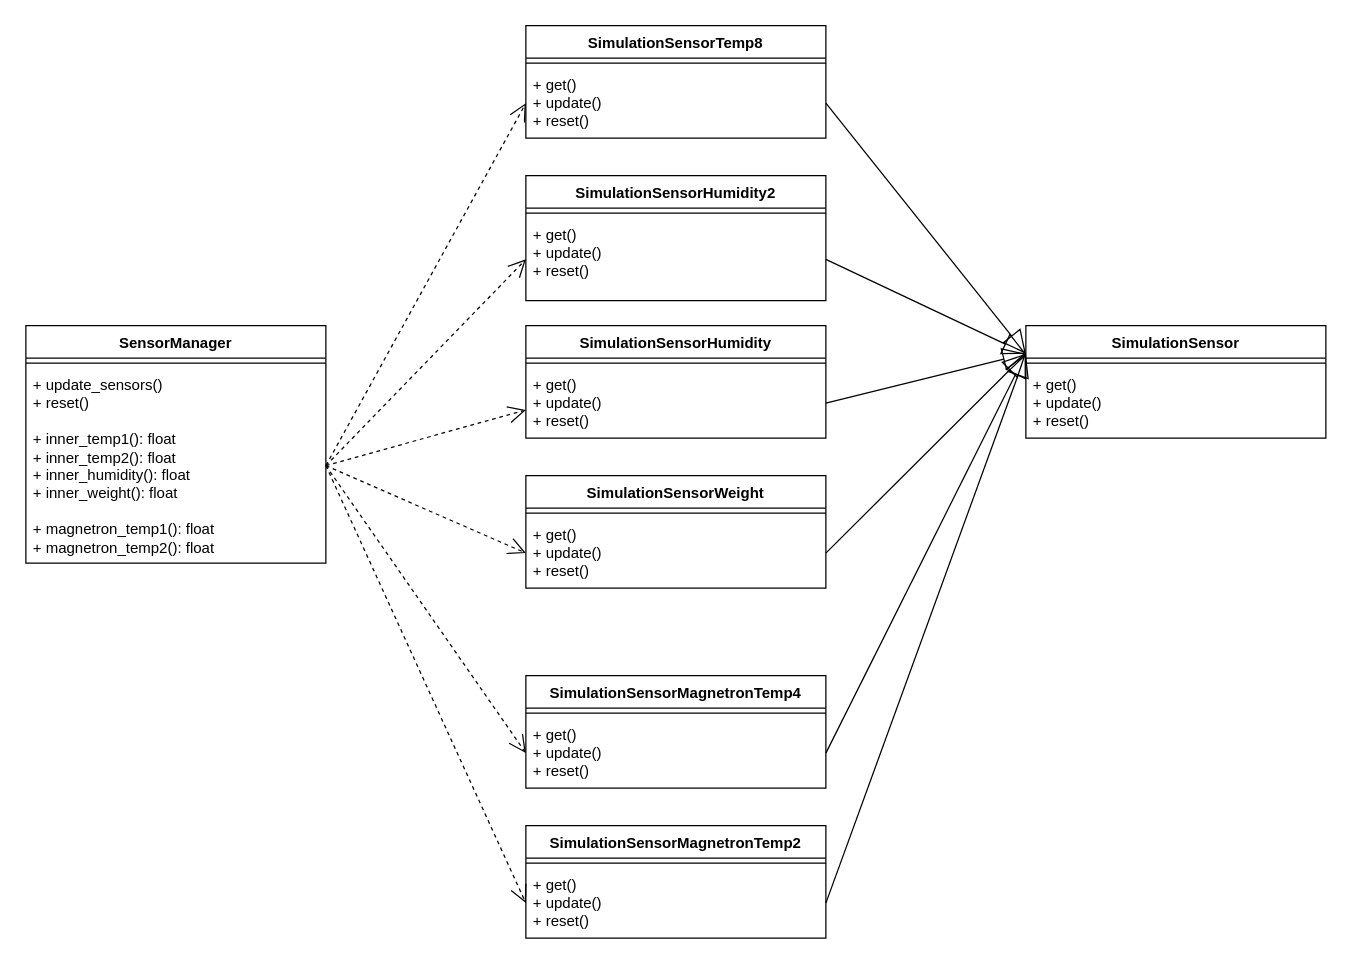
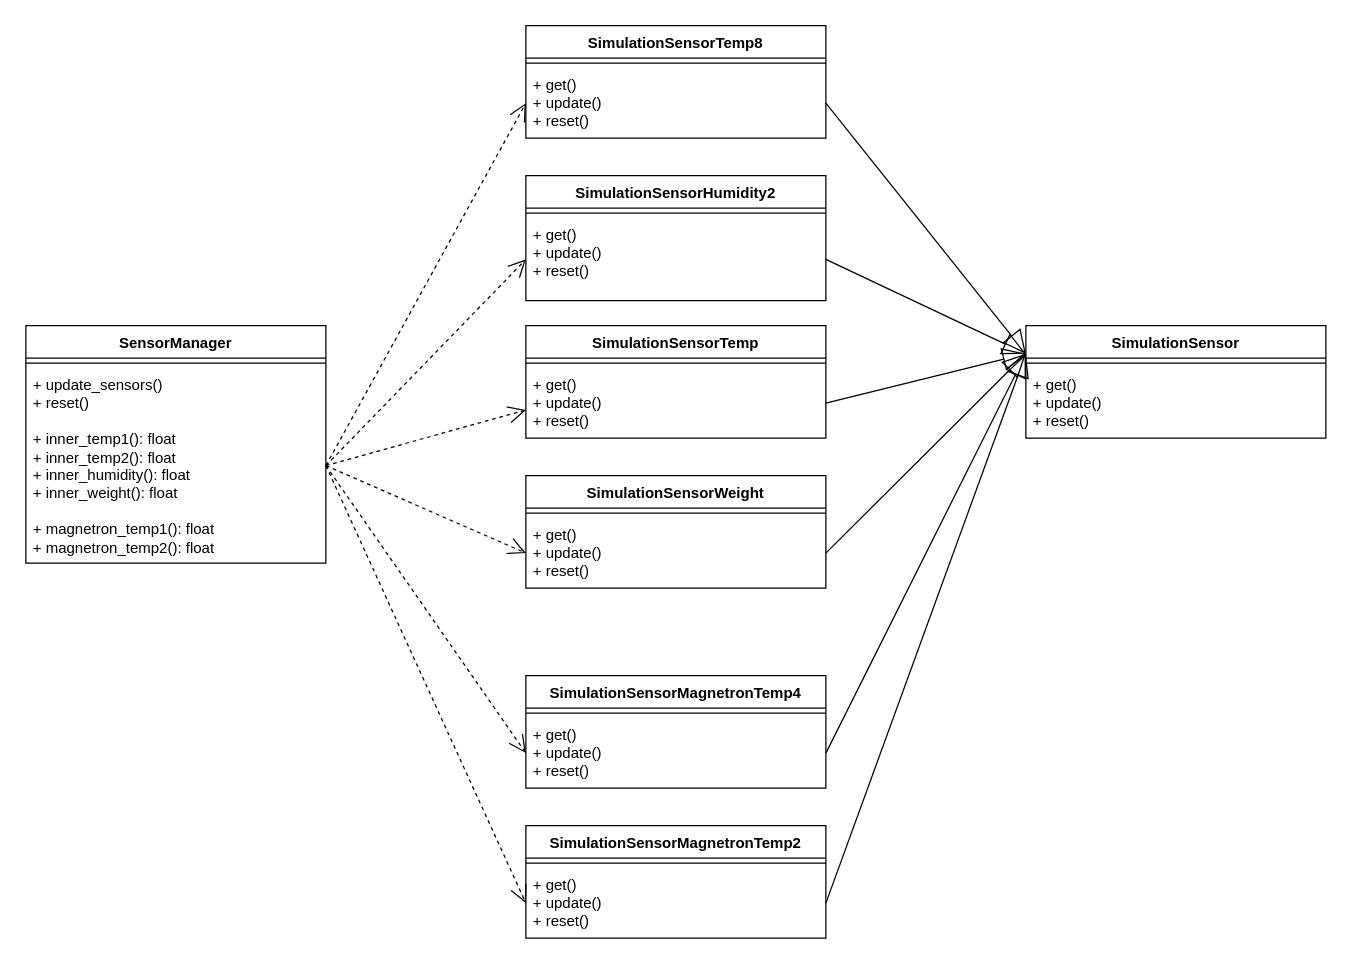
(676, 343) -> (676, 343)
